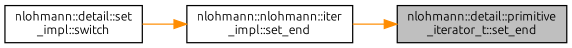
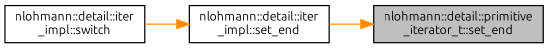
(74, 24) -> (75, 24)
(270, 24) -> (259, 24)
